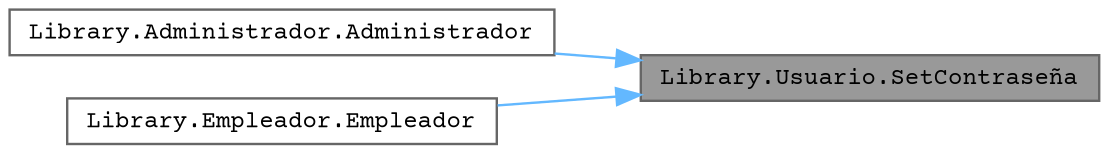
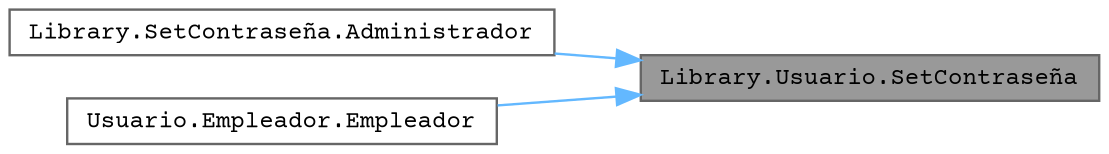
(282, 32) -> (282, 32)
(282, 121) -> (282, 121)
